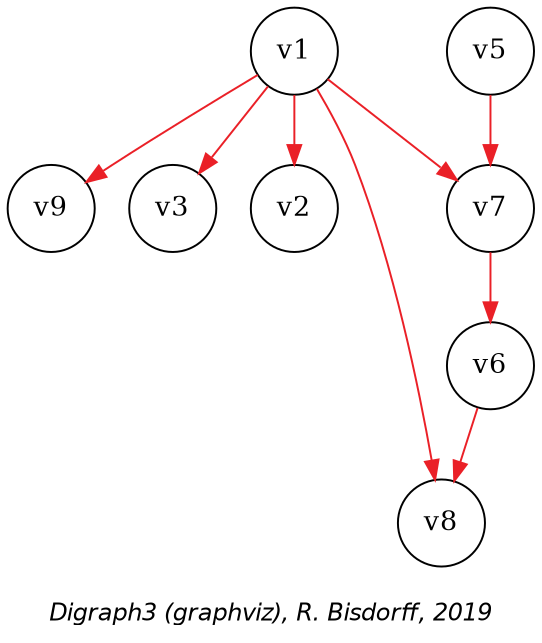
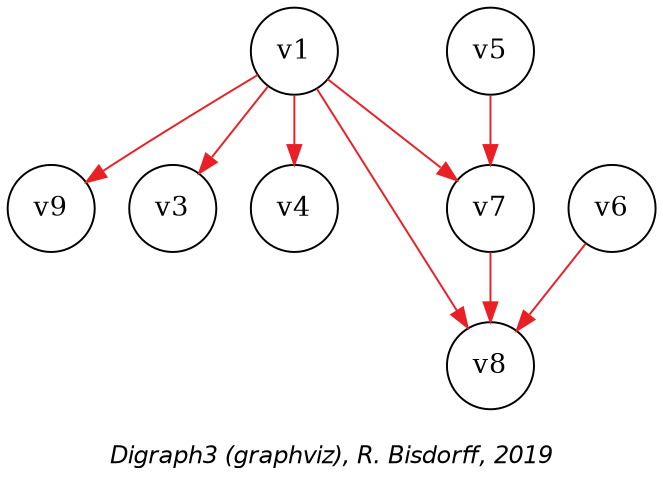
(294, 208) -> (294, 208)
(490, 277) -> (490, 277)
